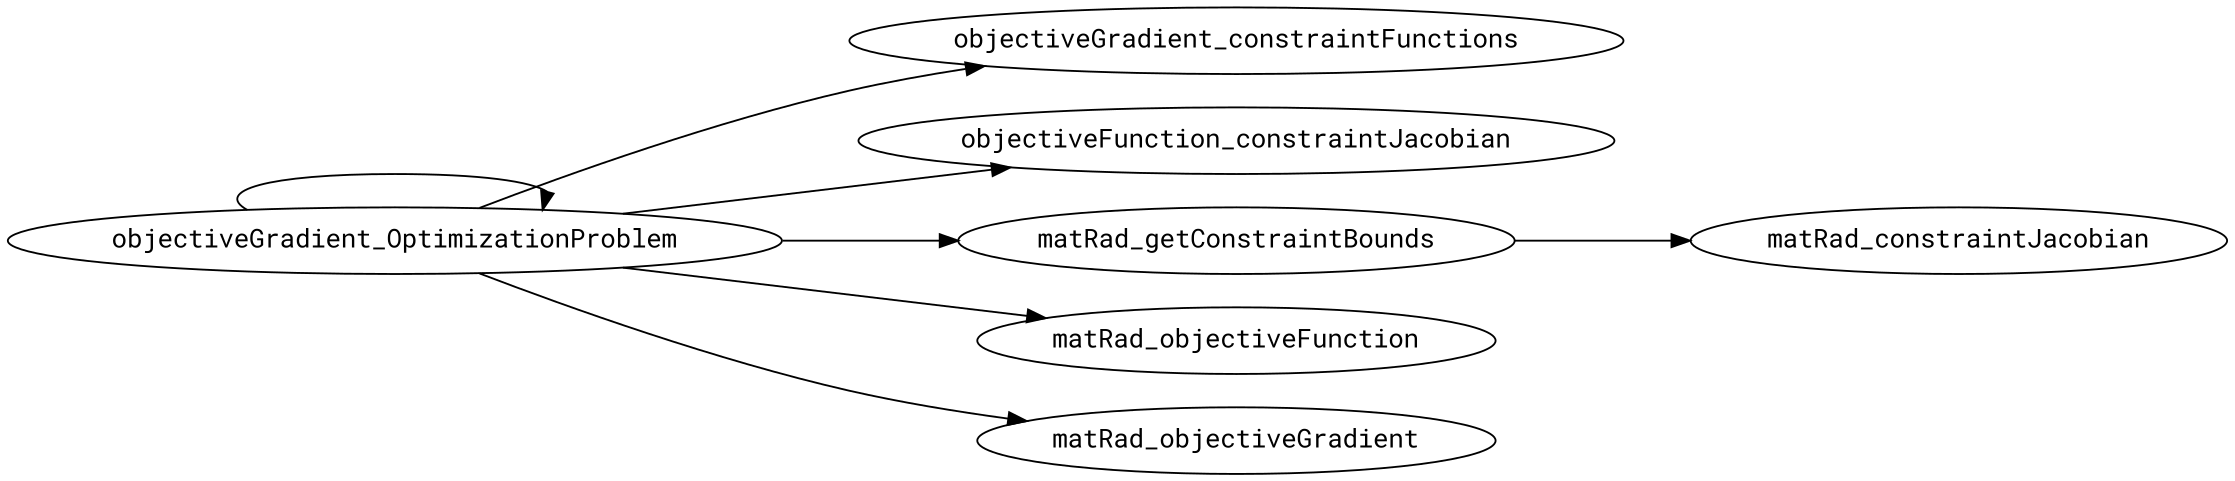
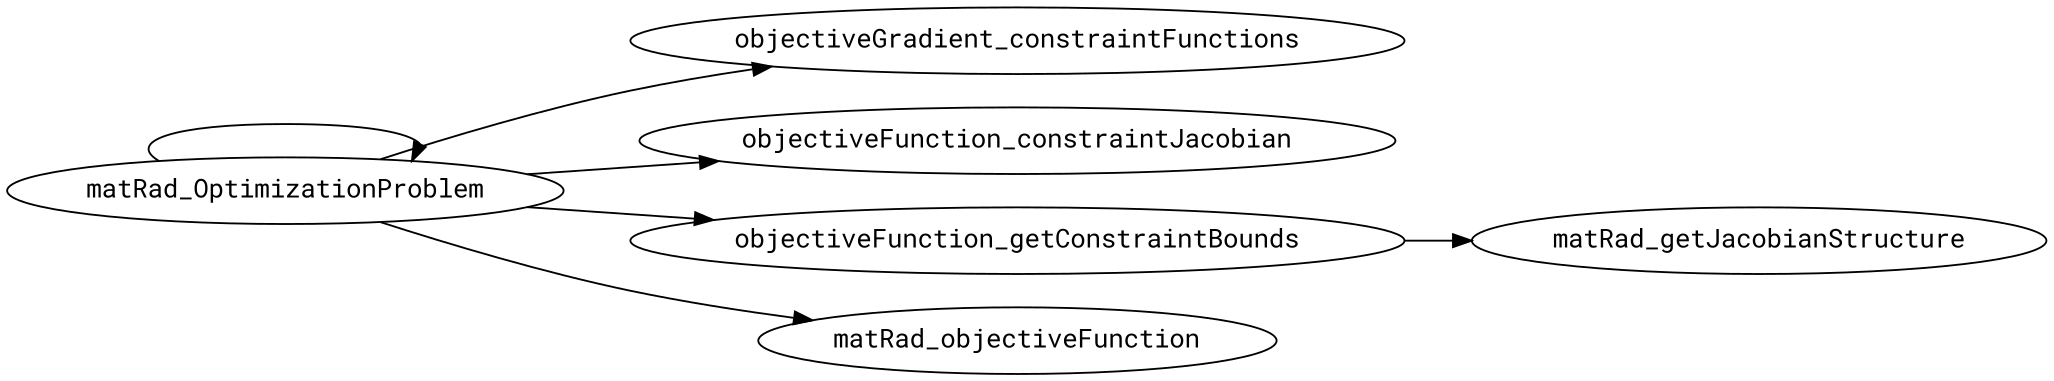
(395, 241) -> (285, 191)
(1236, 241) -> (1017, 241)
(1959, 241) -> (1759, 241)
(1236, 441) -> none
